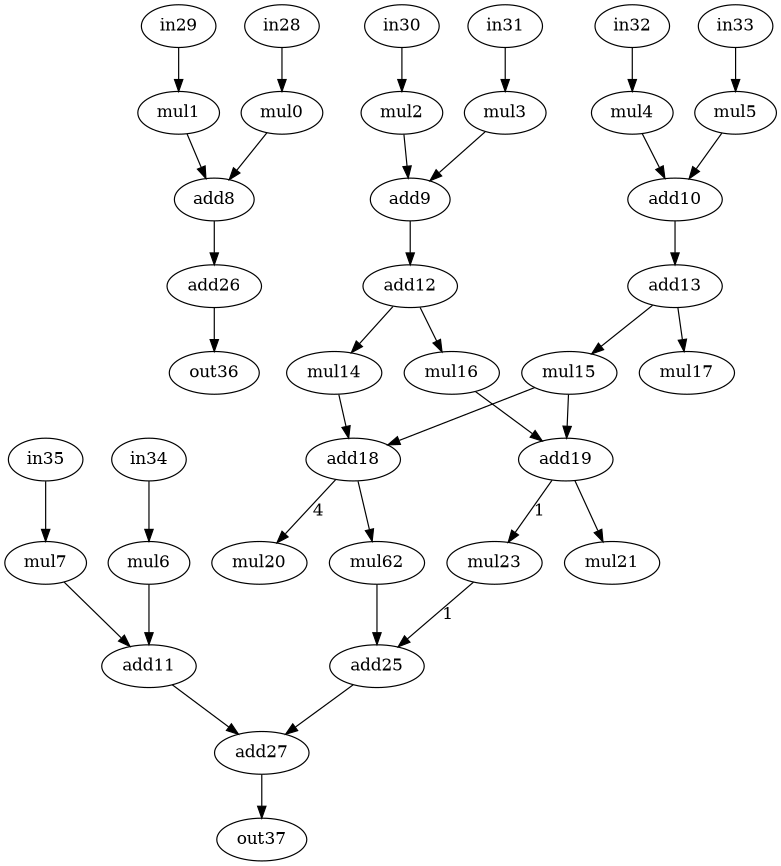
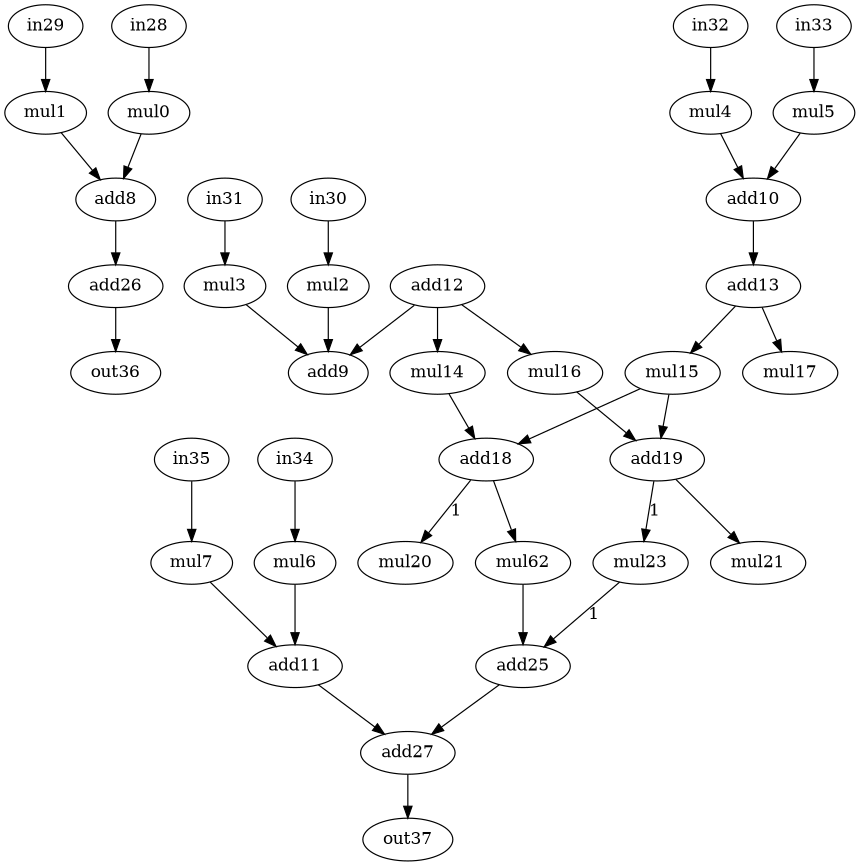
(410, 237) -> (387, 326)
(319, 511) -> (457, 511)
